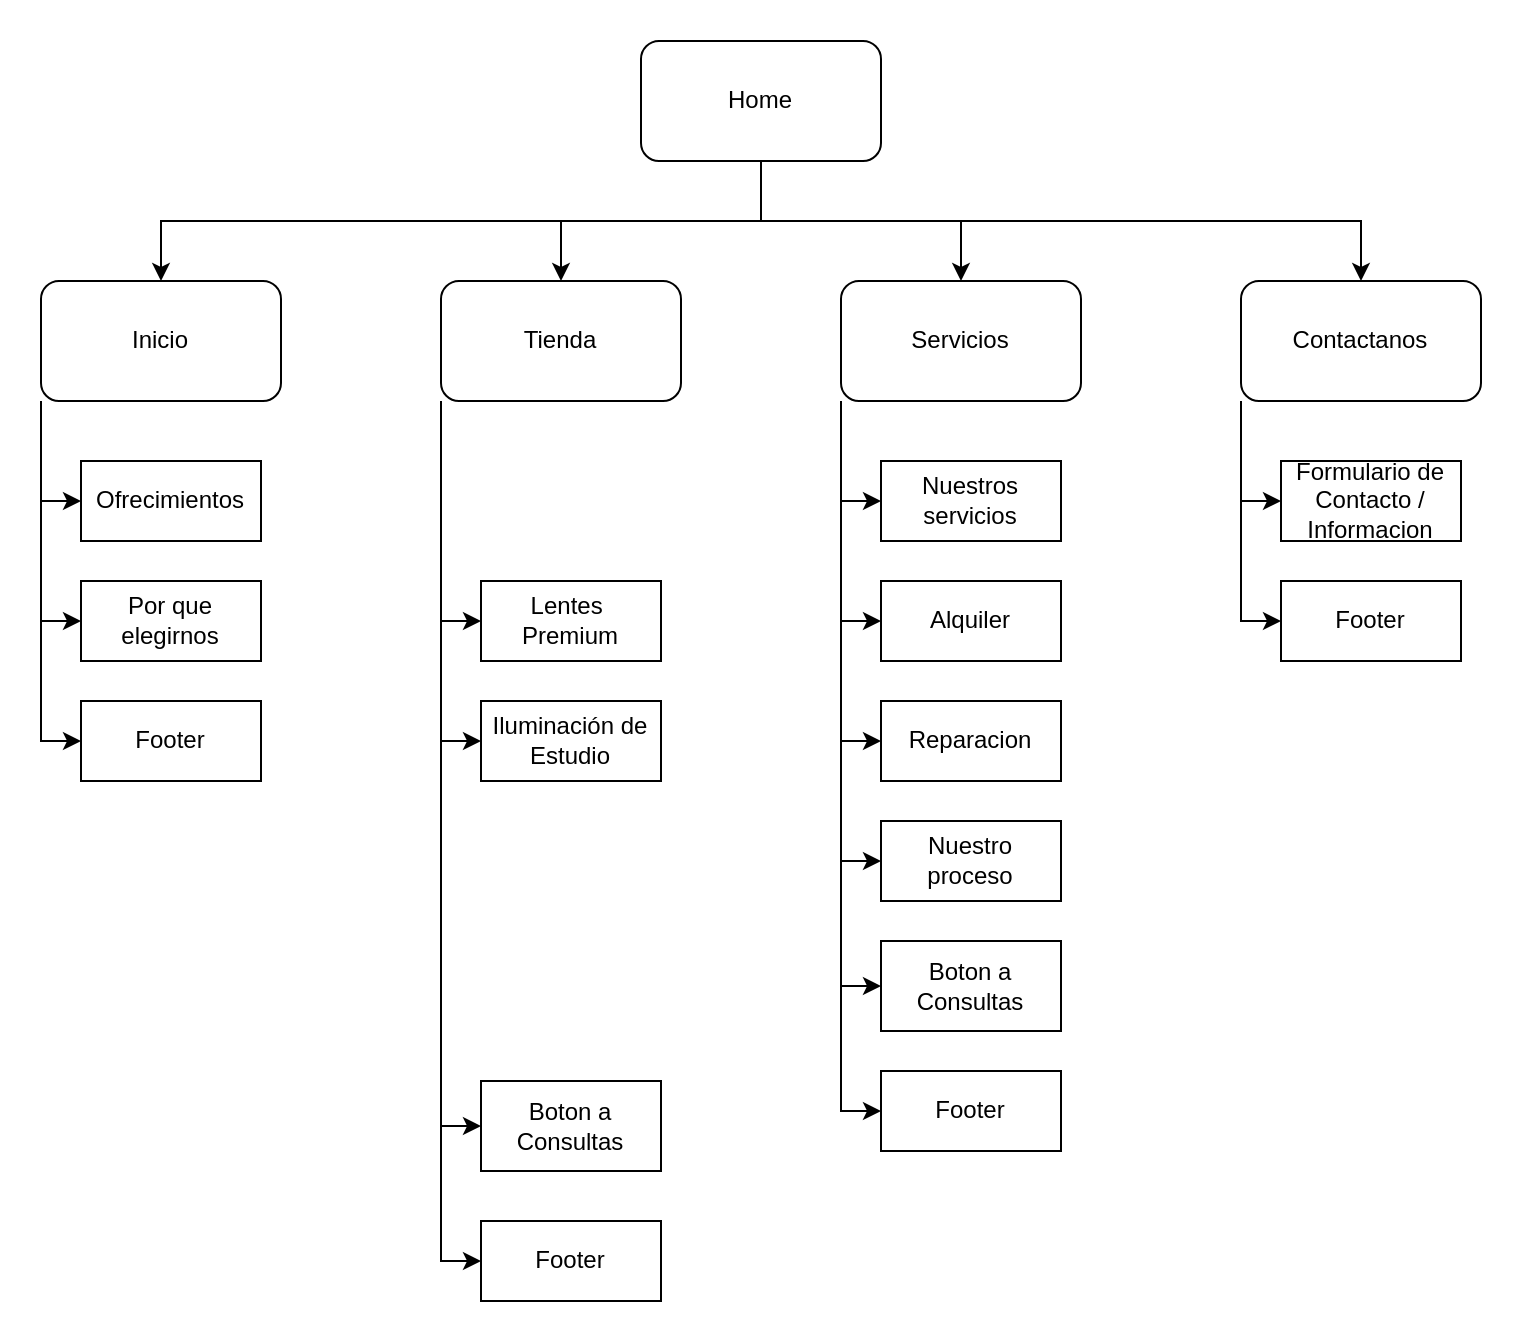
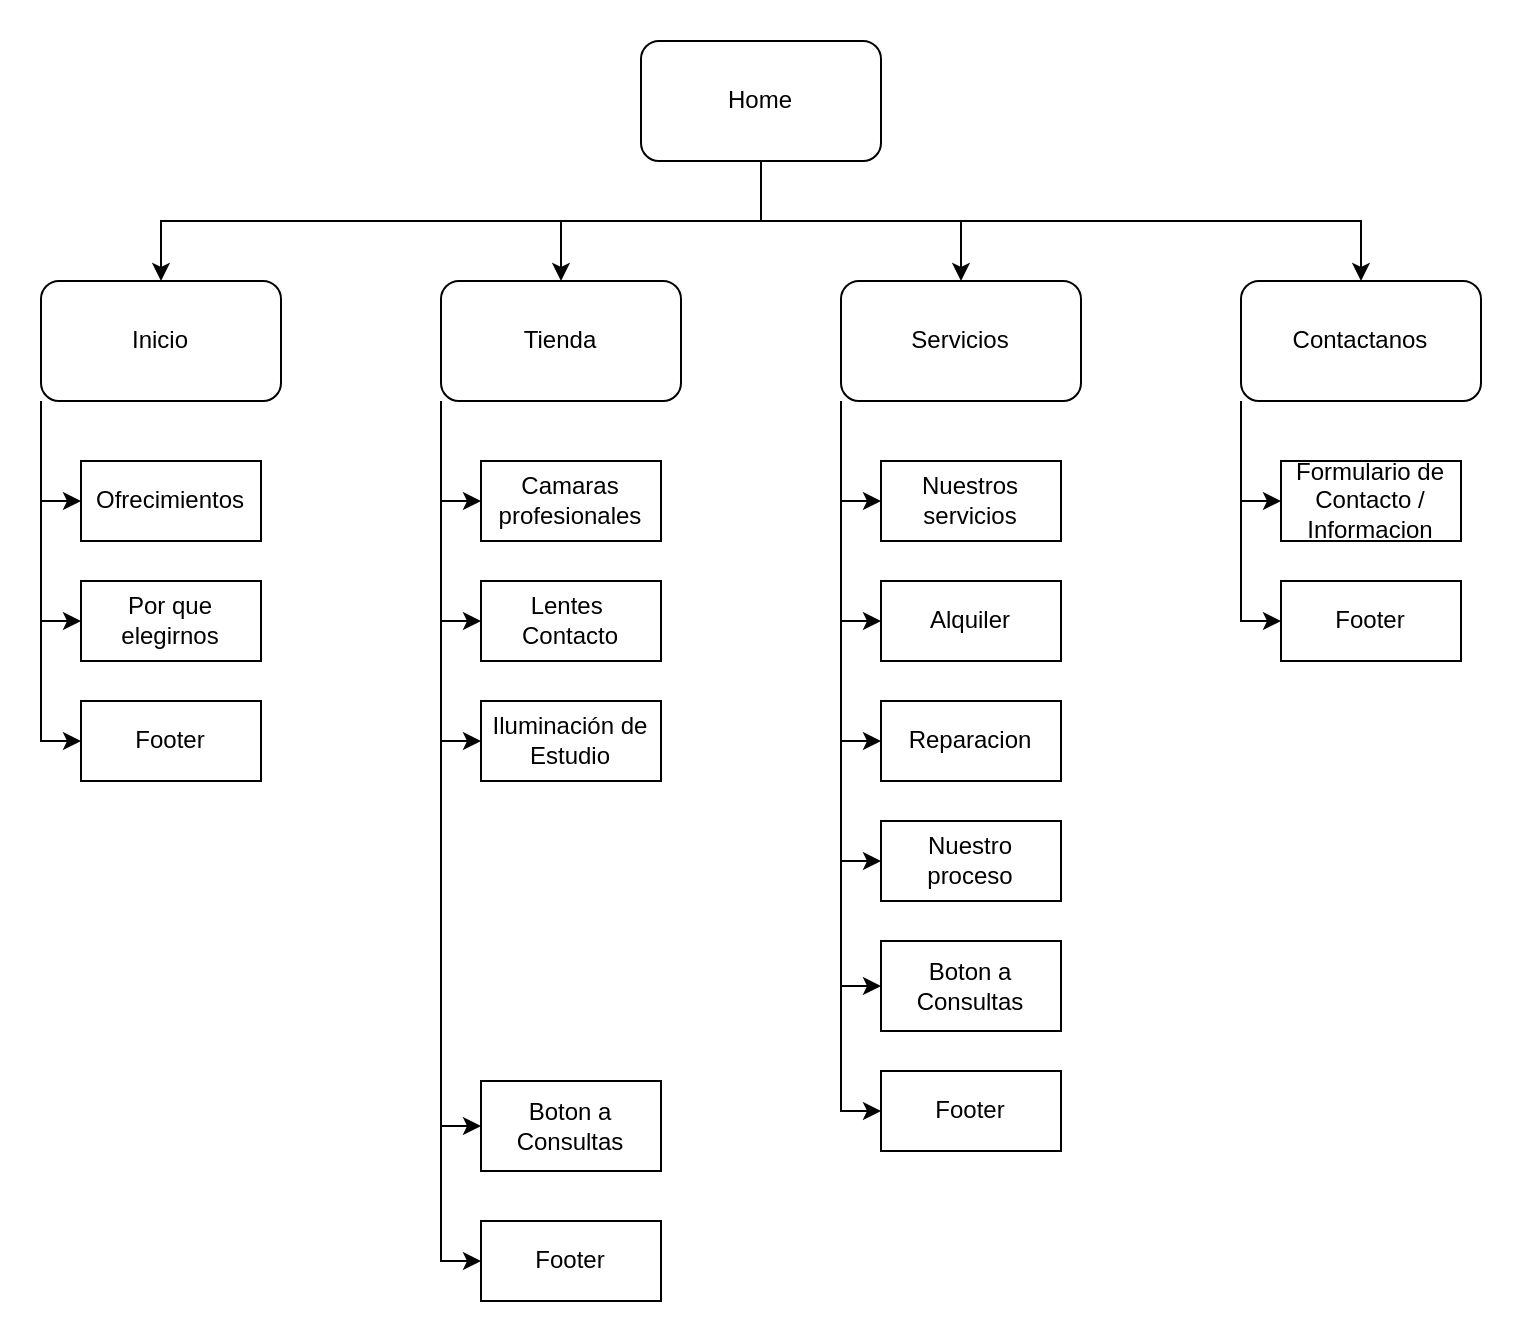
none -> (456, 501)
none -> (571, 501)
(571, 621) -> (571, 621)
